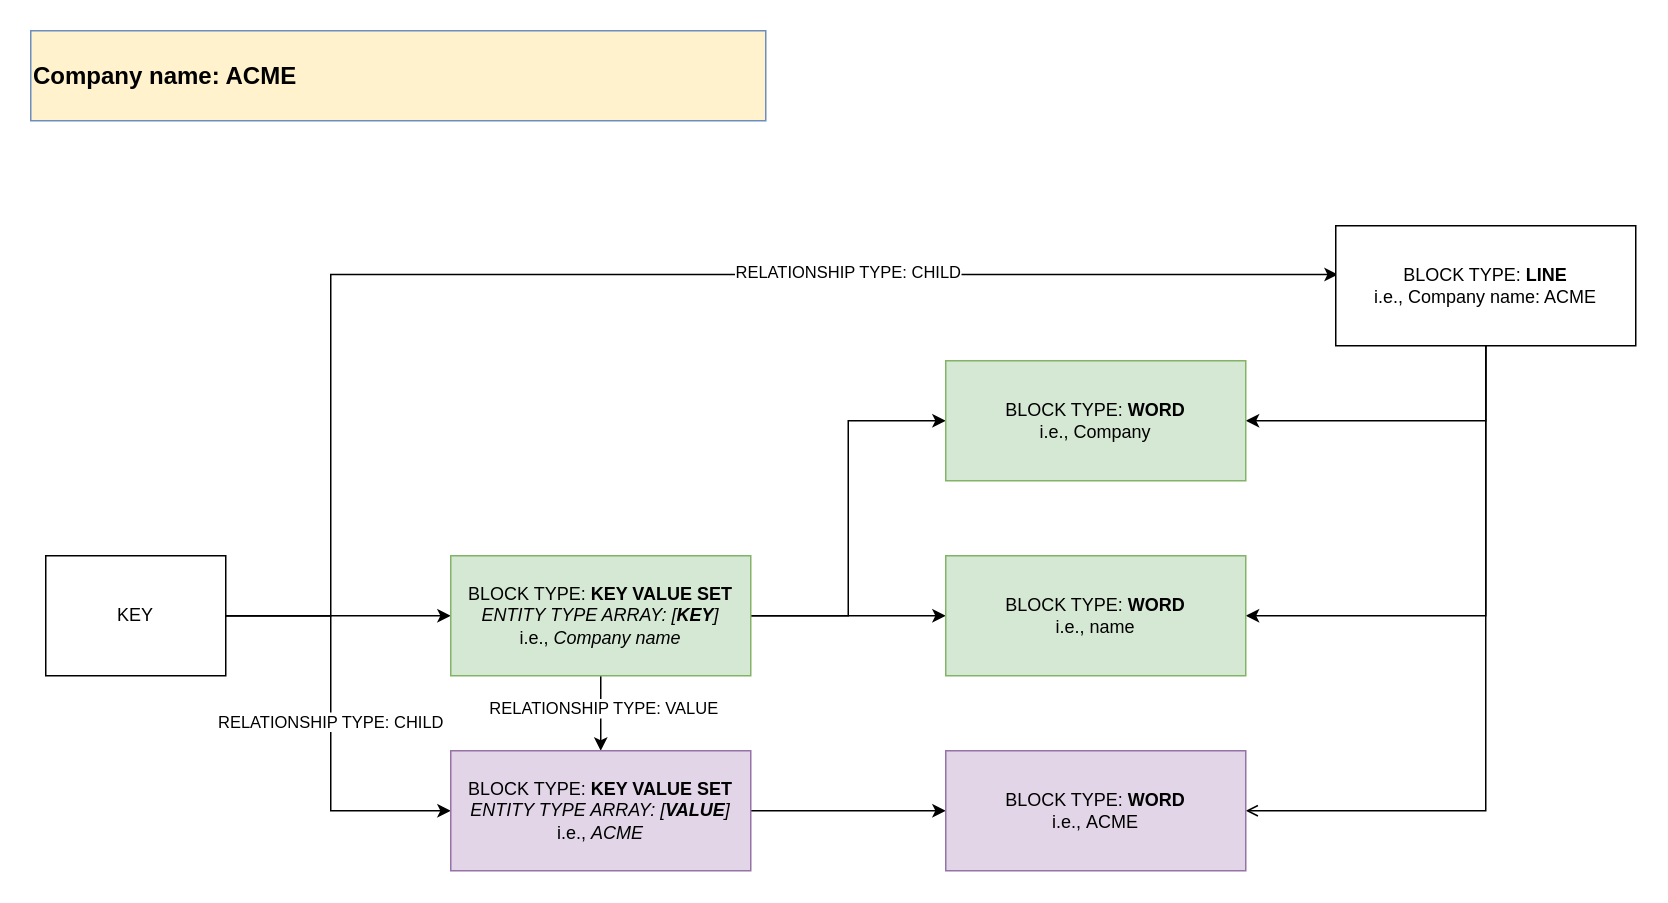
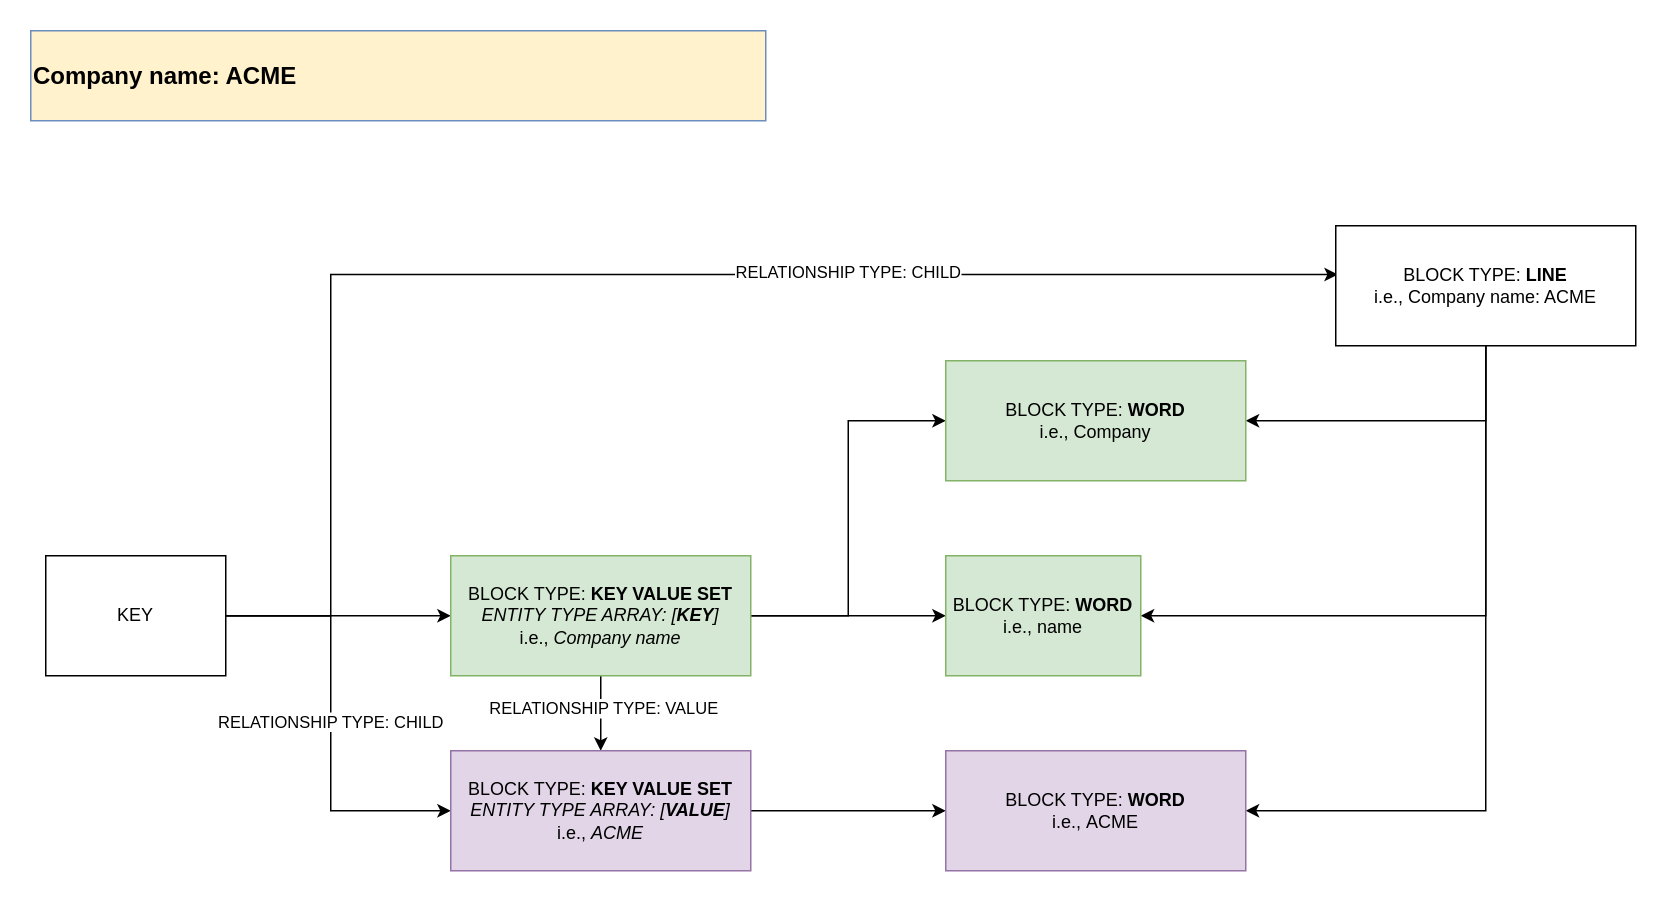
(1096, 616) -> (1043, 616)
(1254, 811) -> (1257, 811)
